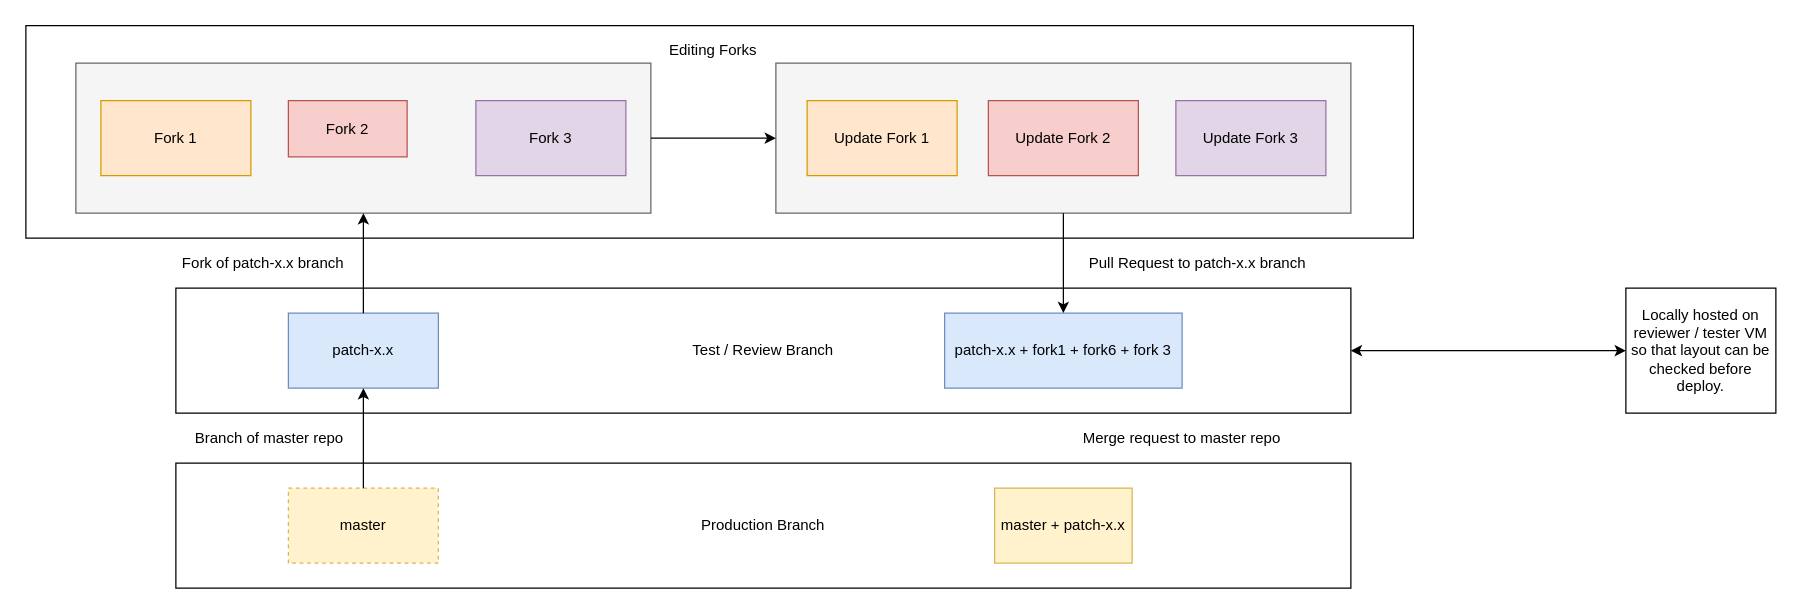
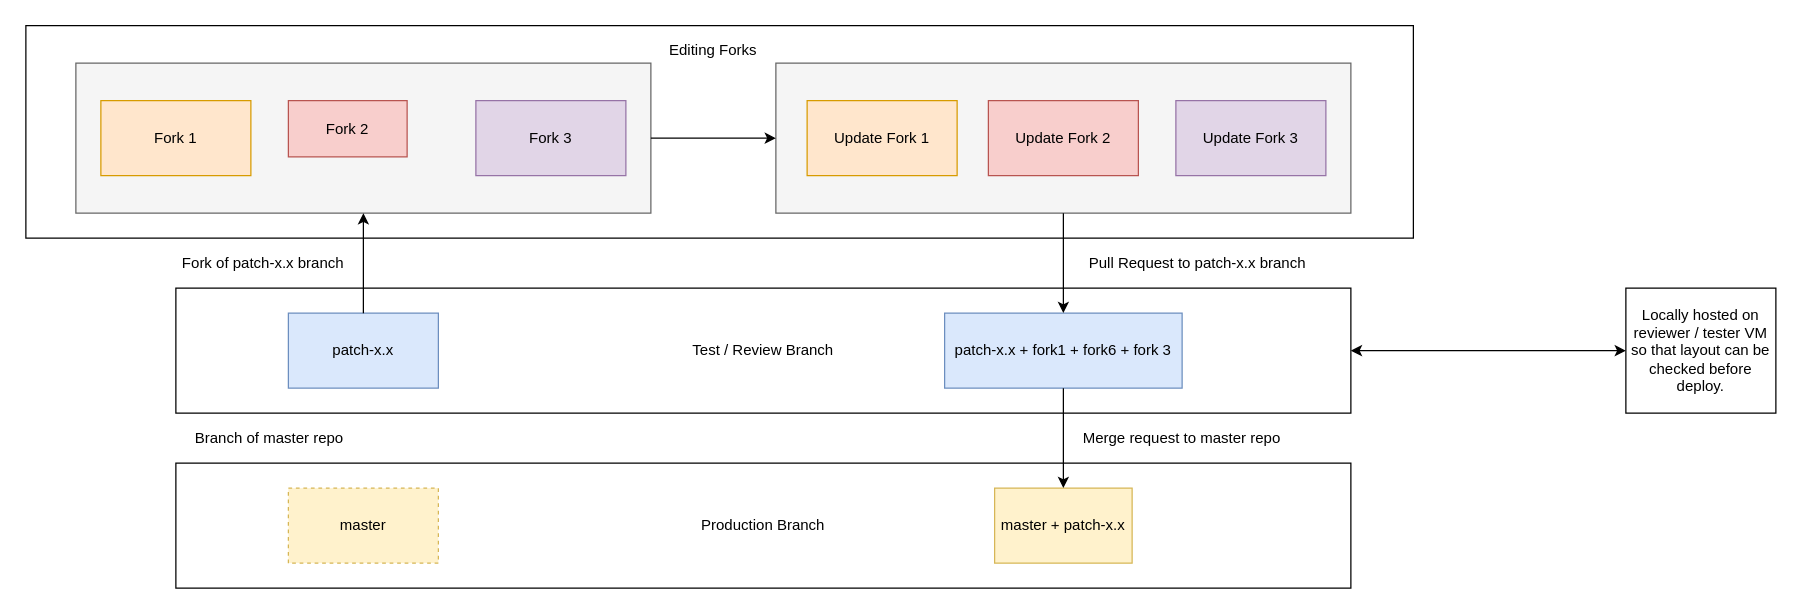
none -> (1063, 434)
(363, 442) -> none
